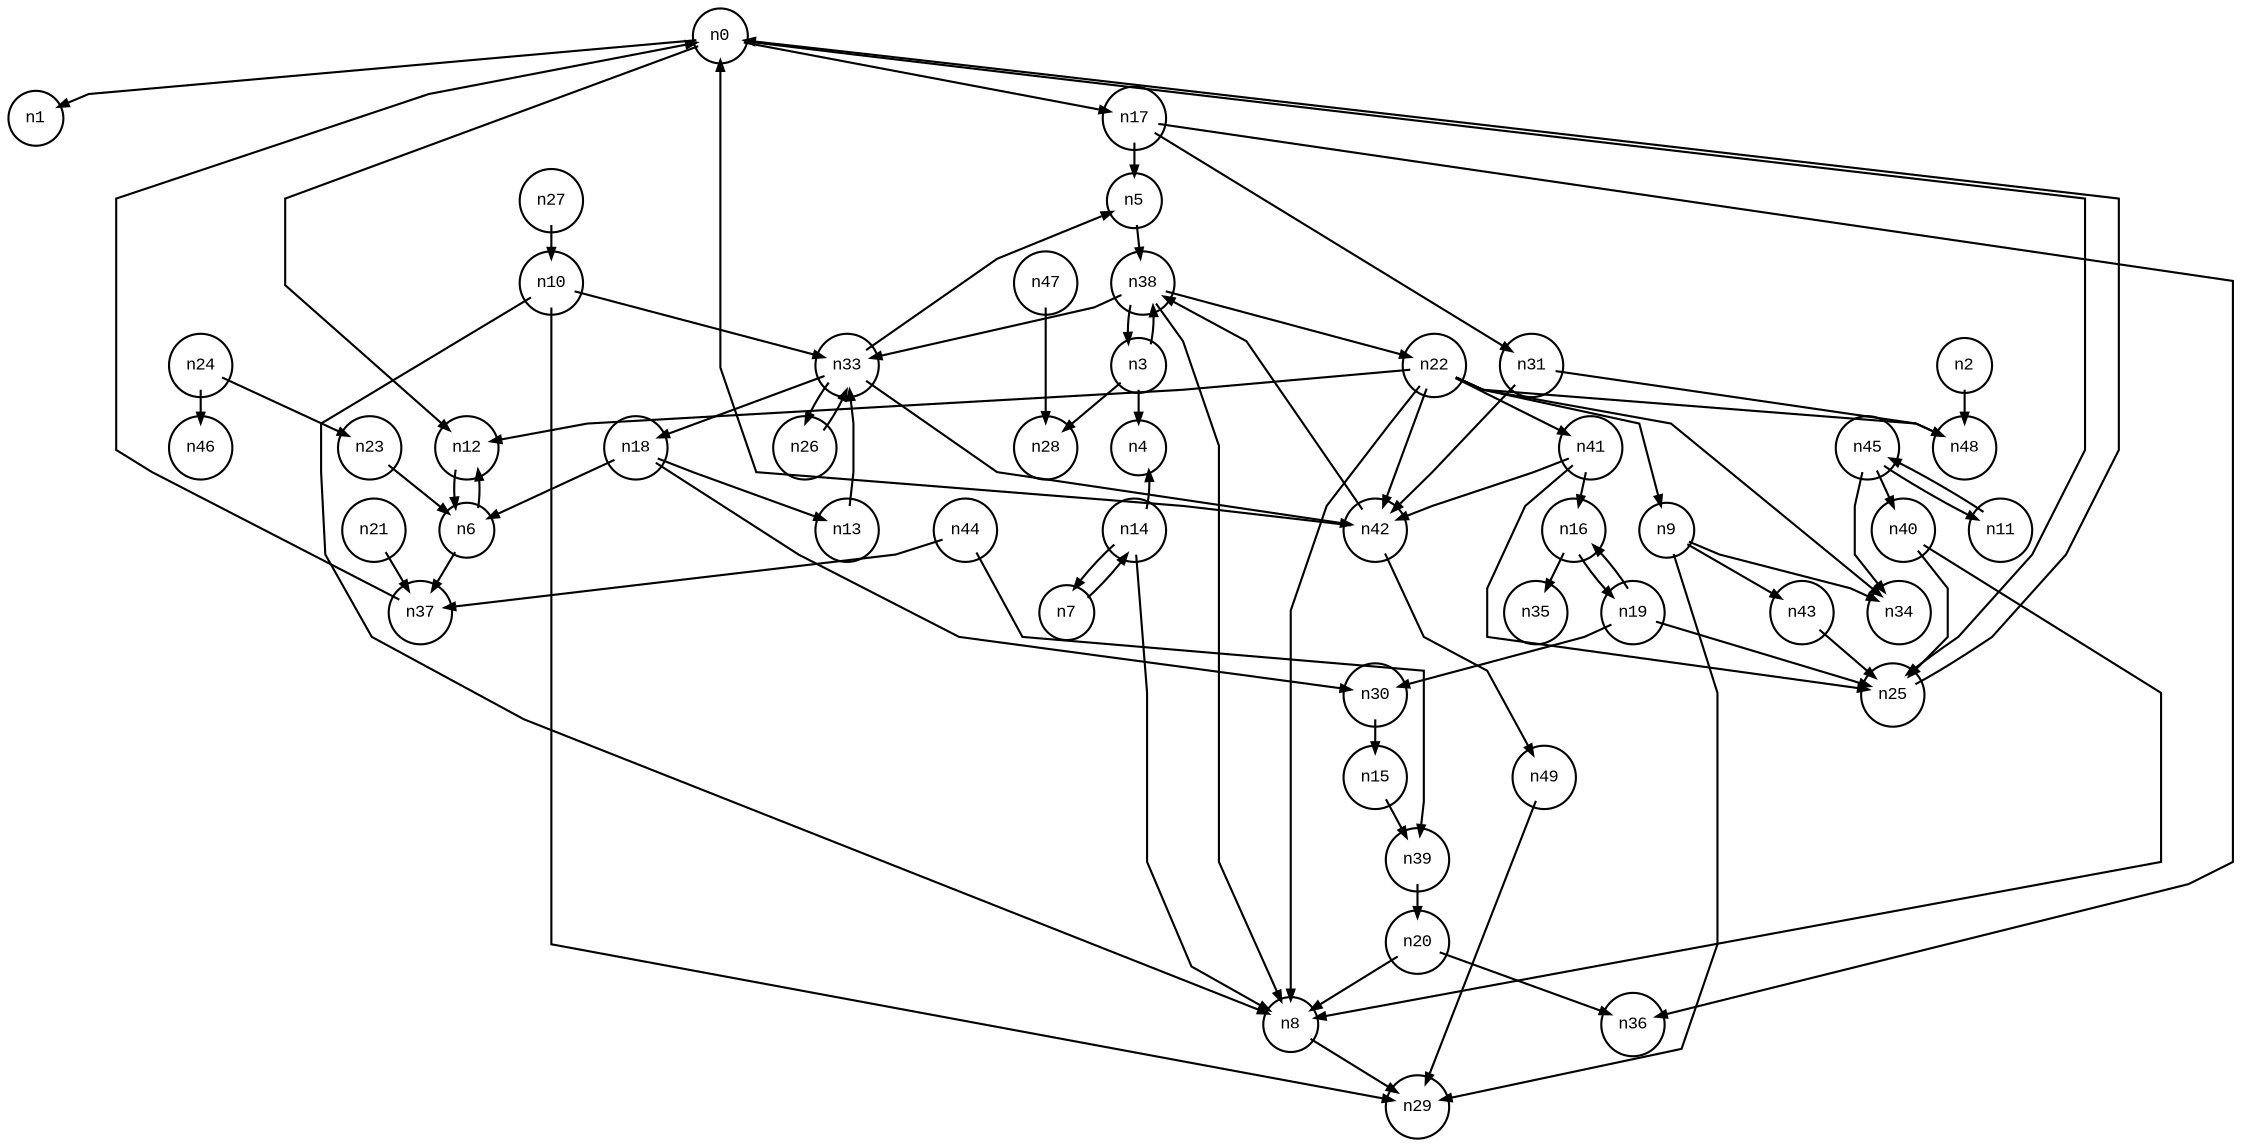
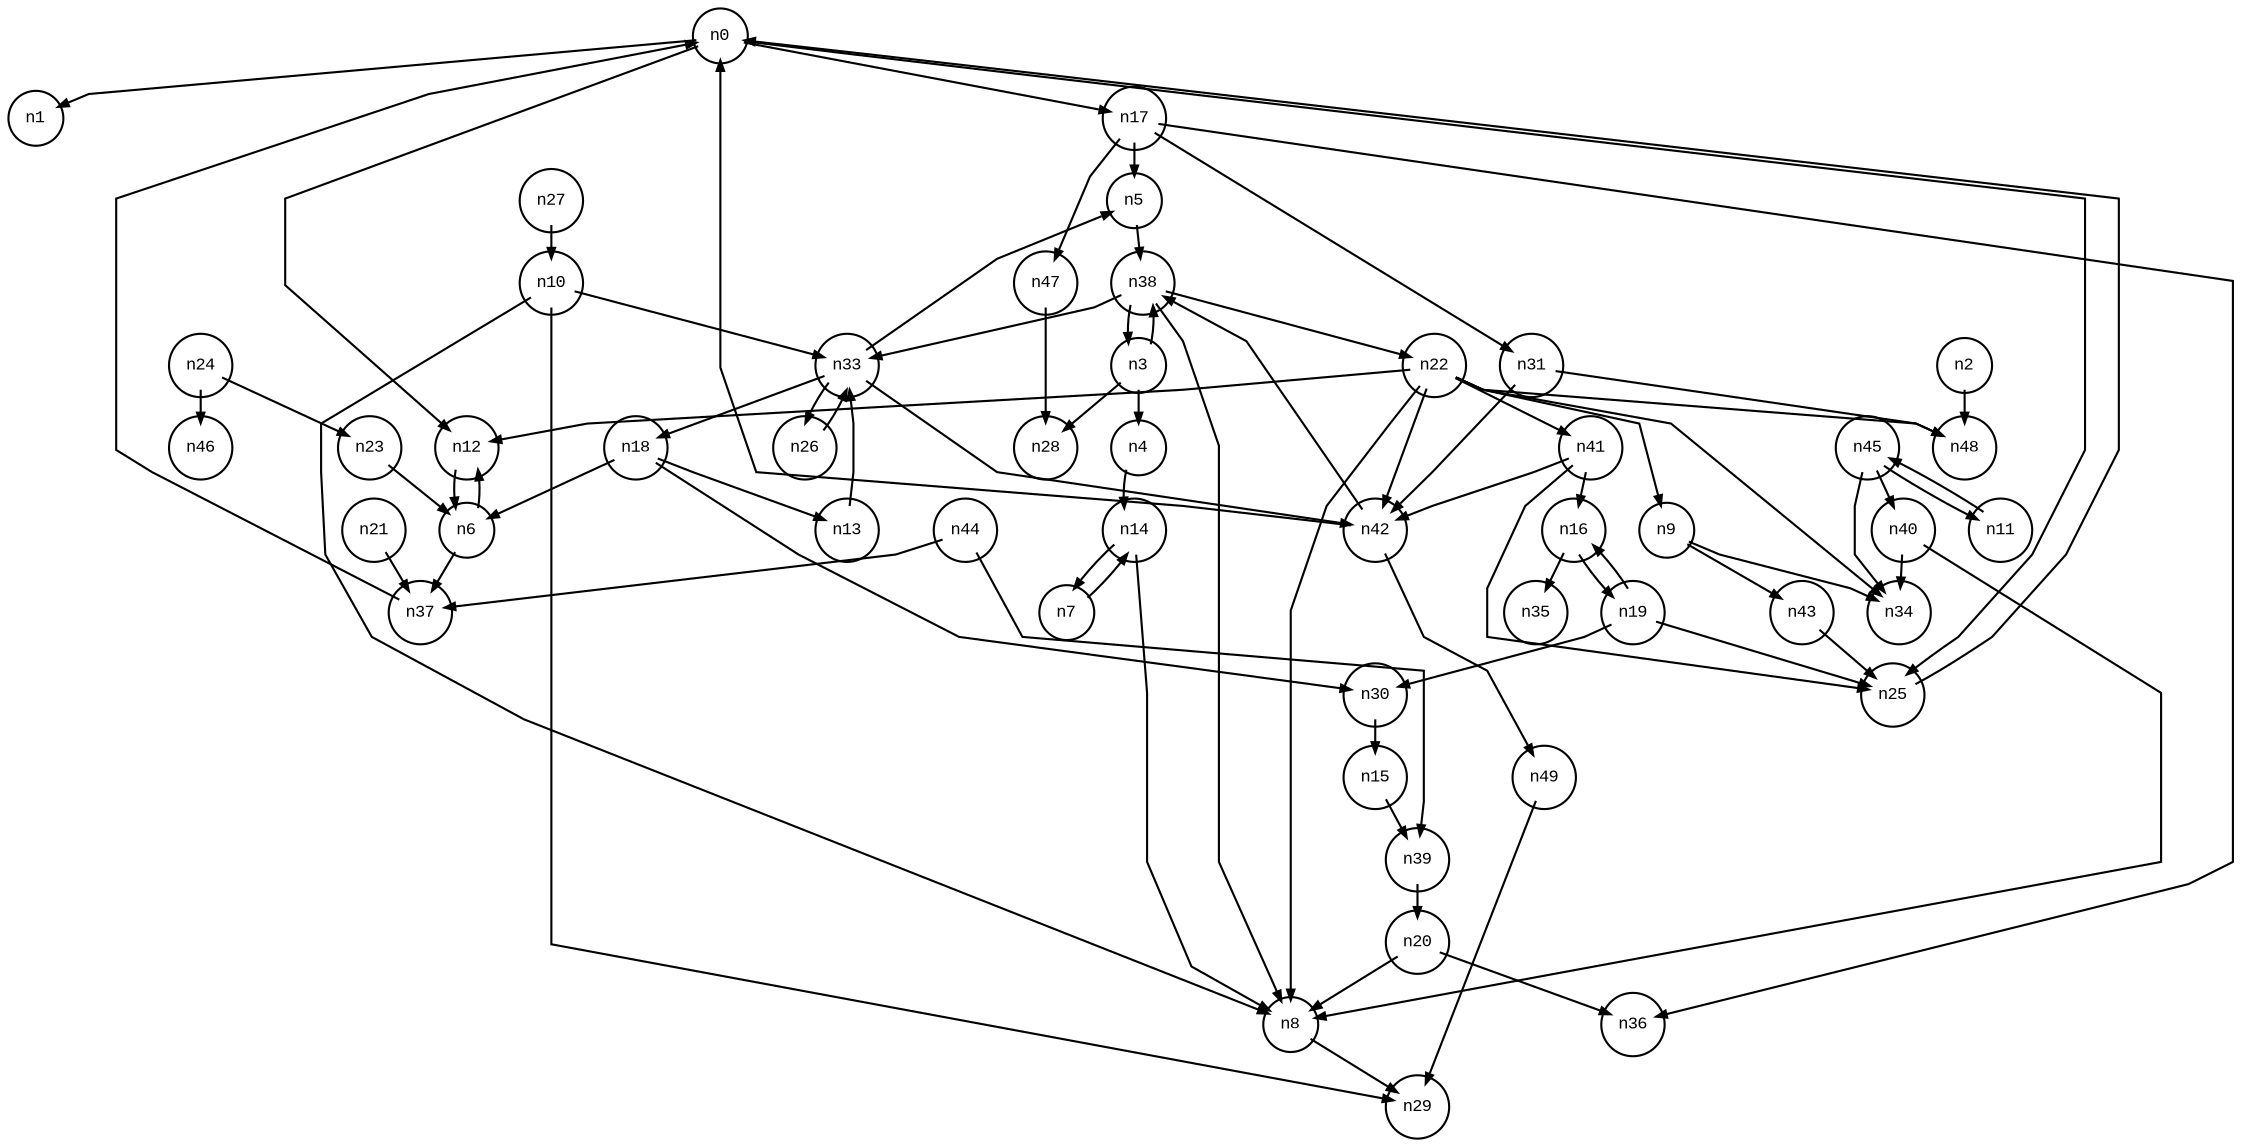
none -> (1084, 191)
(1149, 495) -> (1125, 478)
(1948, 611) -> (1902, 566)
(1717, 919) -> none
